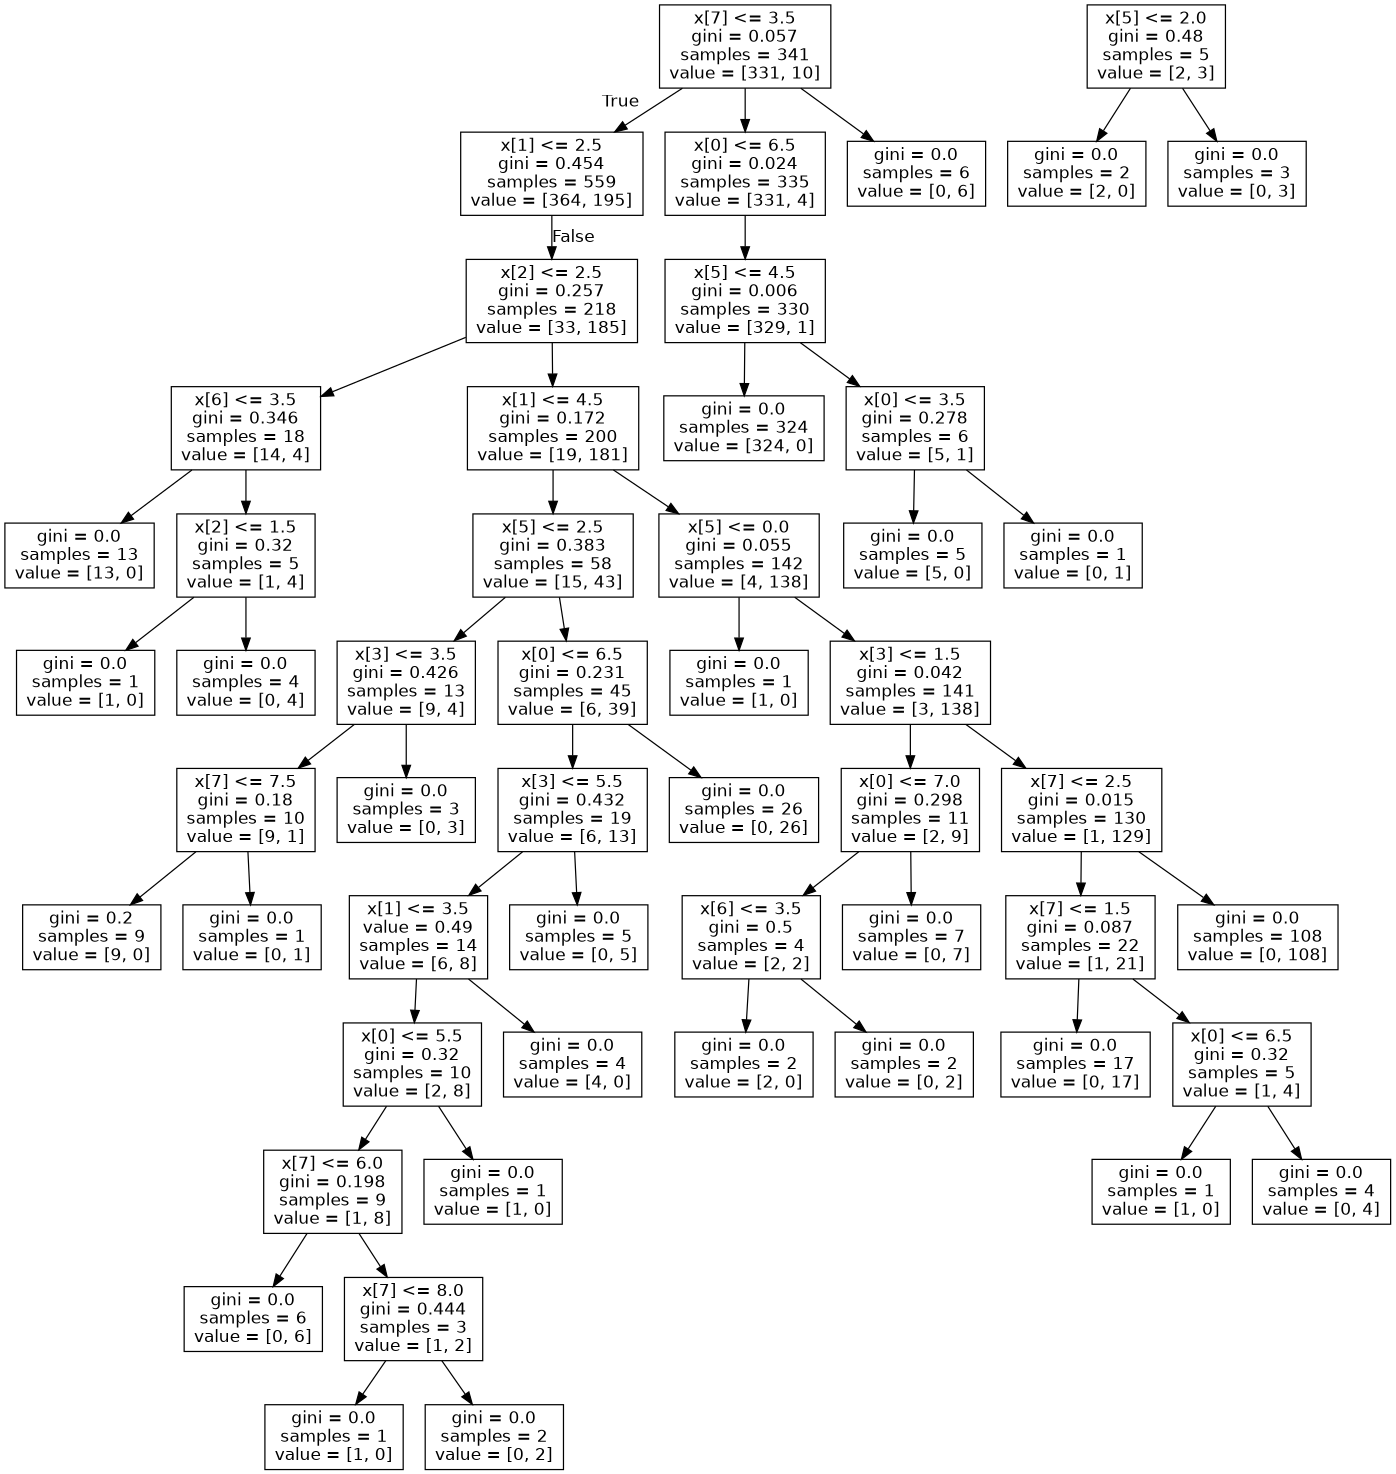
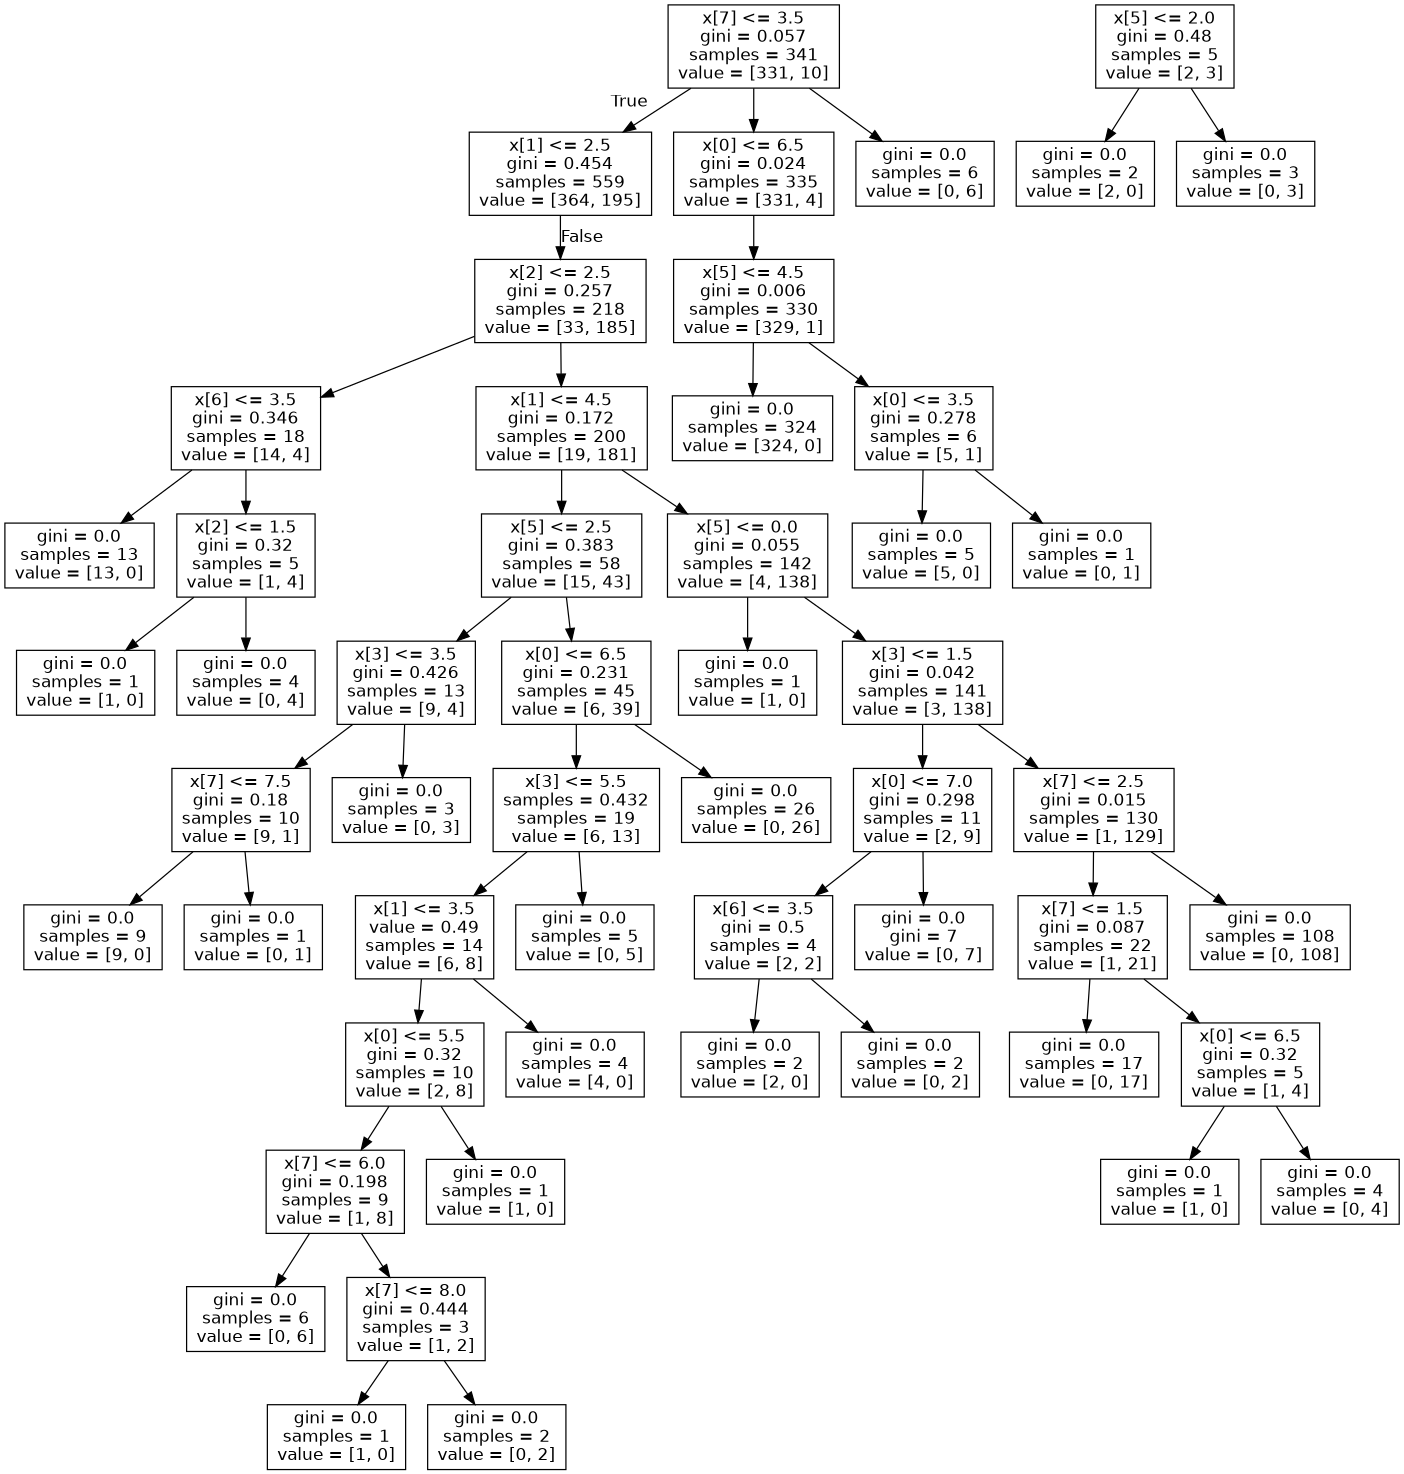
(573, 810) -> (576, 810)
(92, 937) -> (93, 937)
(912, 937) -> (924, 937)
